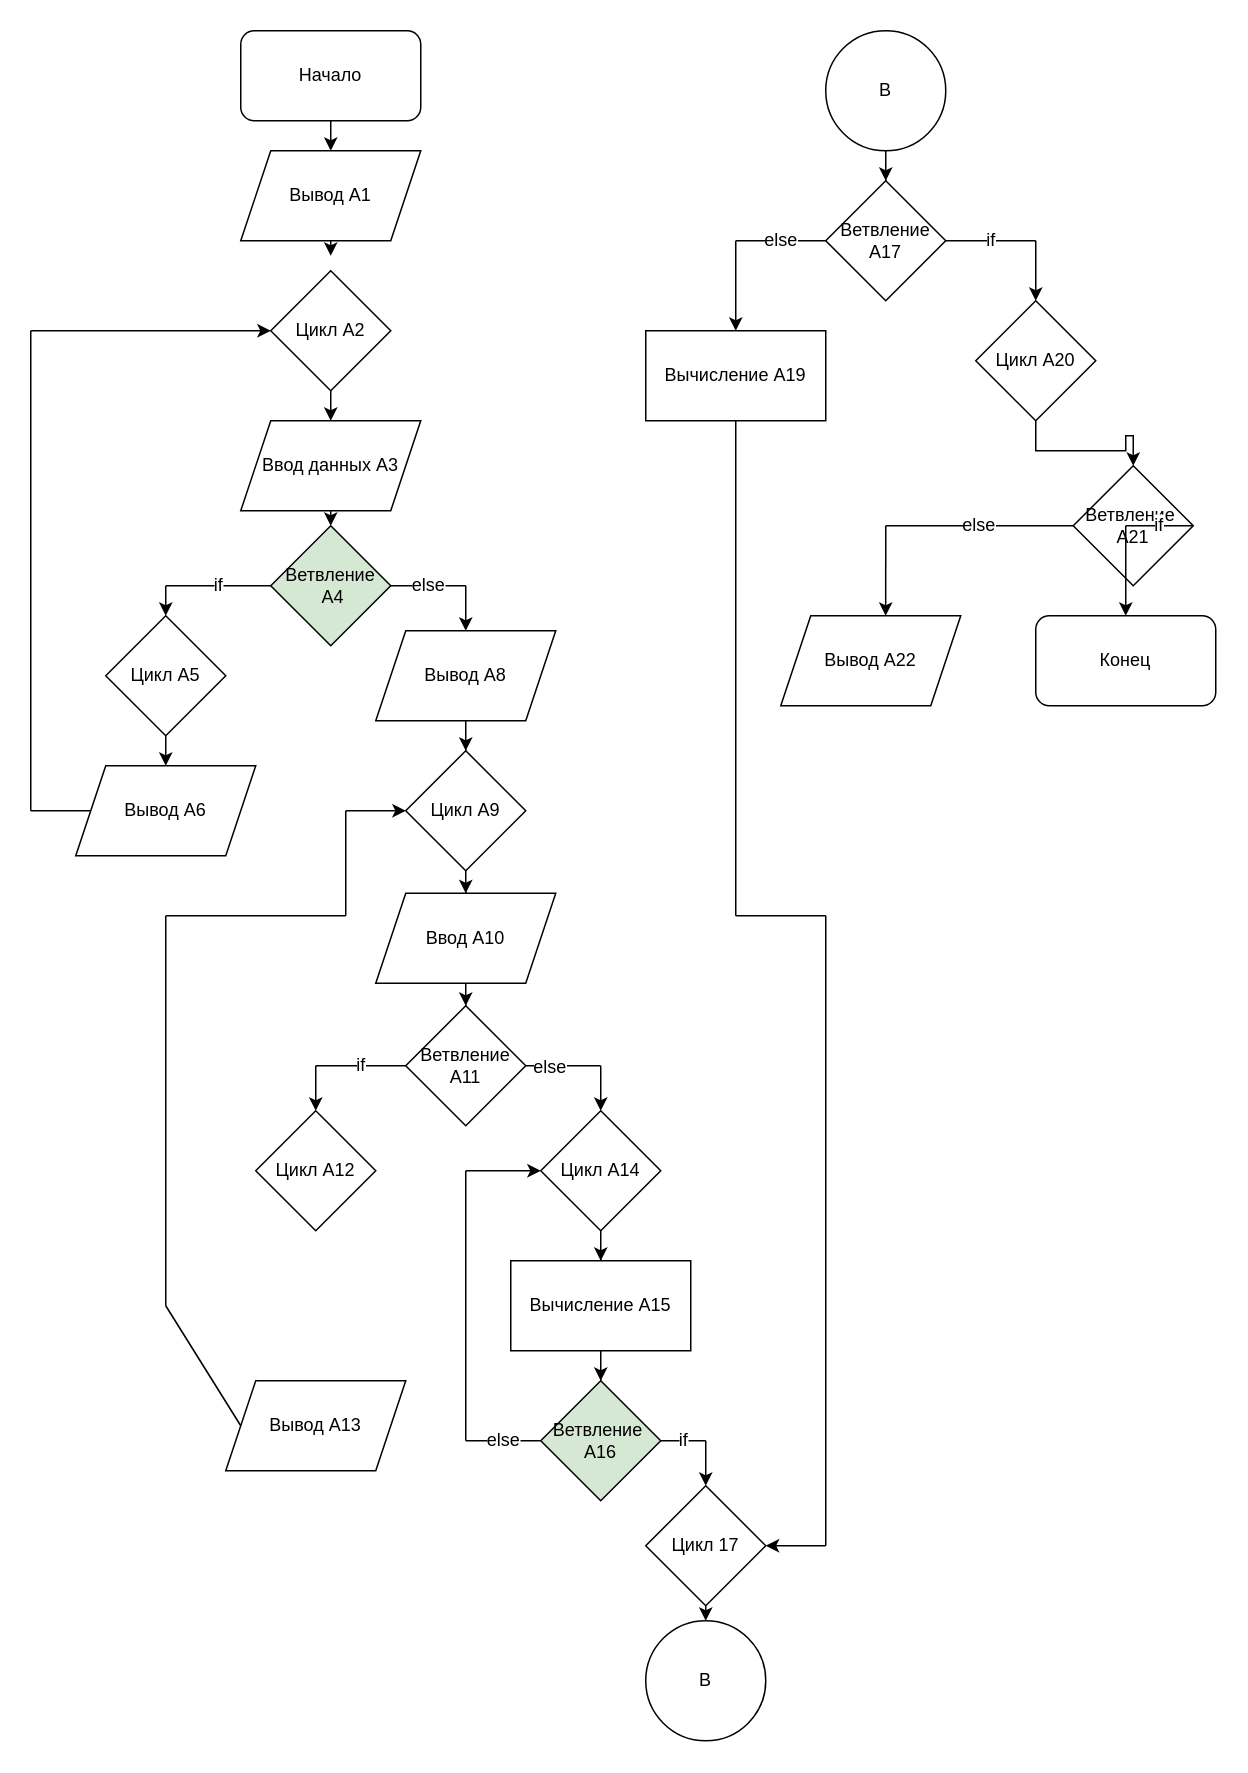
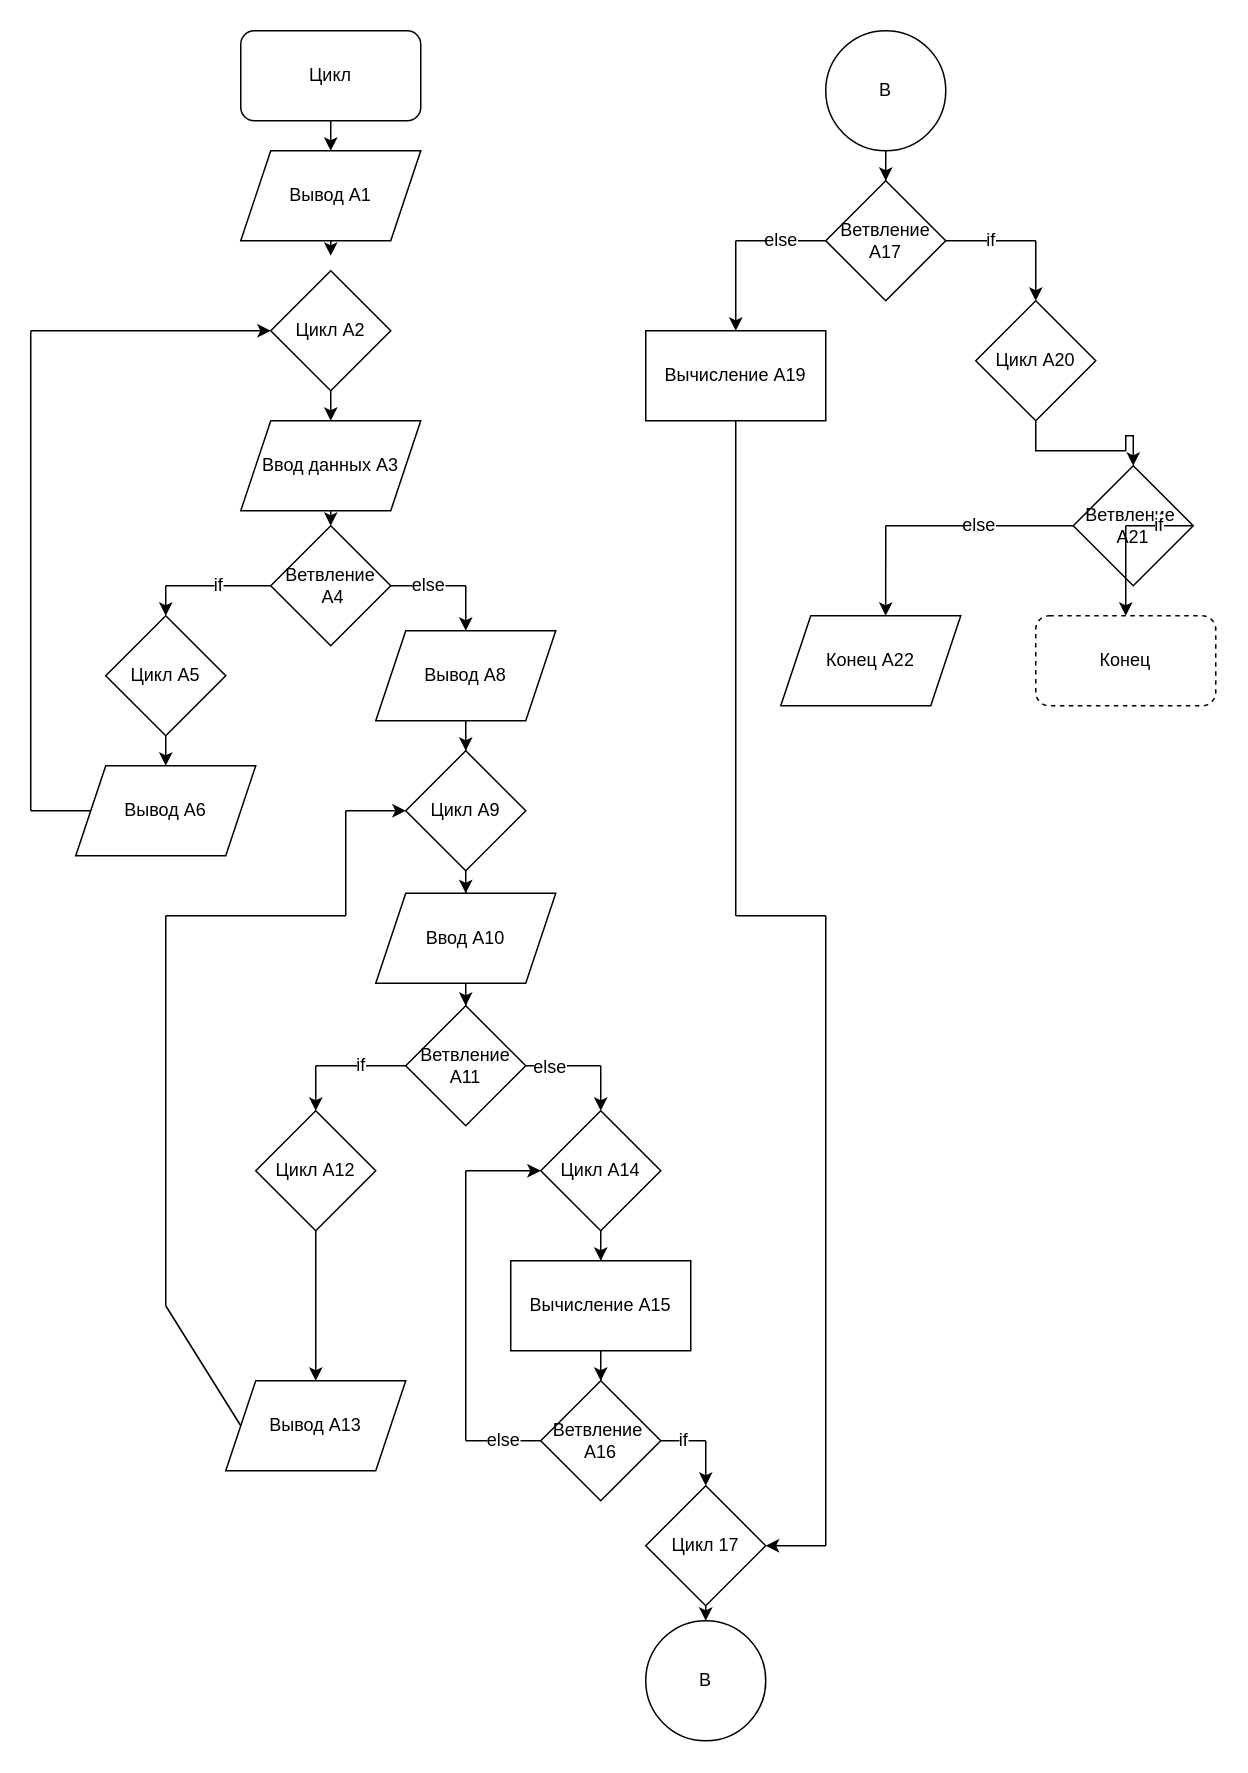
(331, 76) -> (331, 76)
(331, 586) -> (331, 586)
(871, 661) -> (871, 661)
(1126, 661) -> (1126, 661)
none -> (316, 1301)
(601, 1441) -> (601, 1441)
